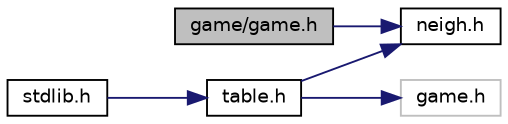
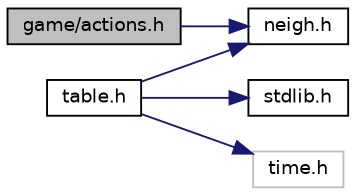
(254, 26) -> (94, 26)
(147, 98) -> (185, 98)
(451, 98) -> (298, 169)
